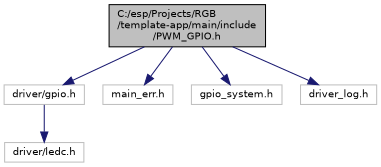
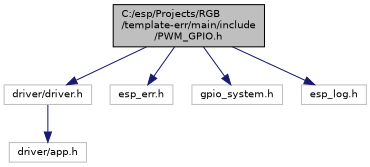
(187, 26) -> (189, 26)
(44, 95) -> (48, 95)
(138, 95) -> (142, 95)
(339, 95) -> (334, 95)
(44, 152) -> (48, 152)
